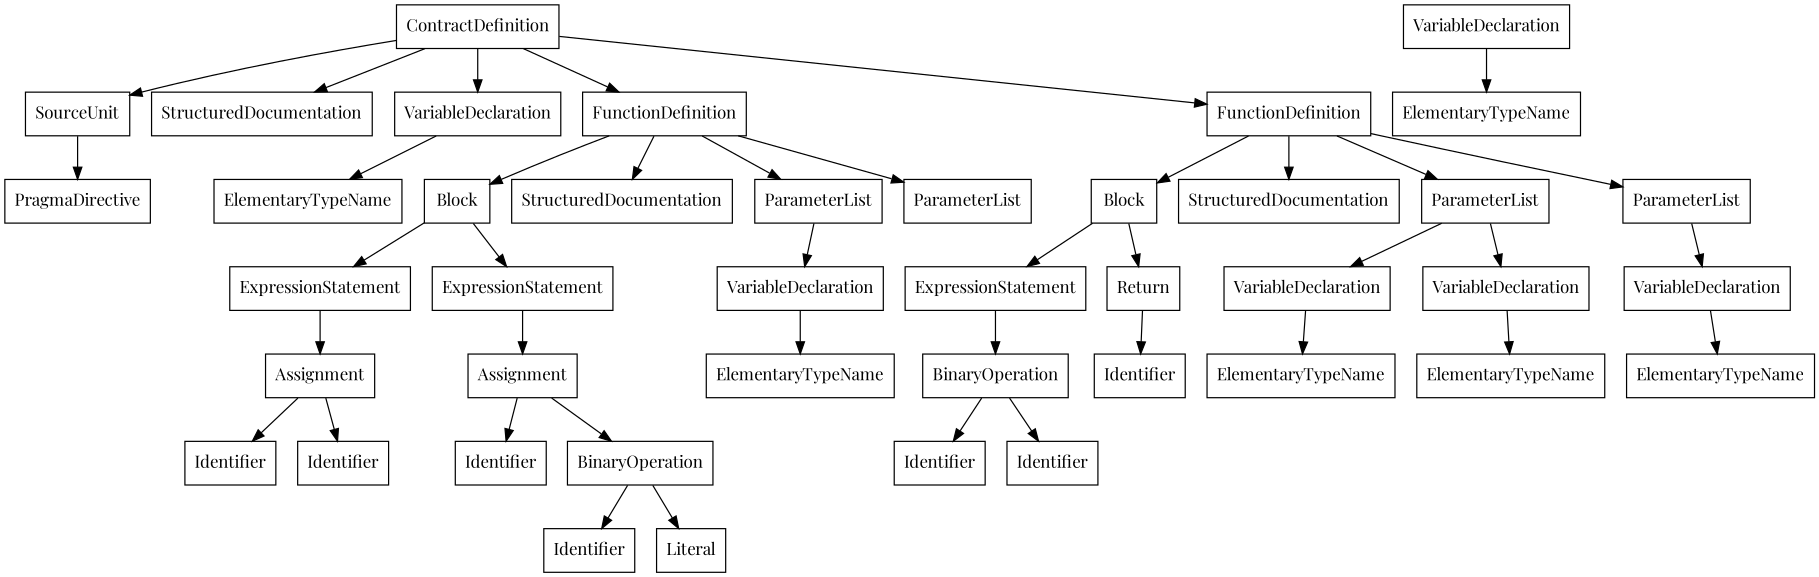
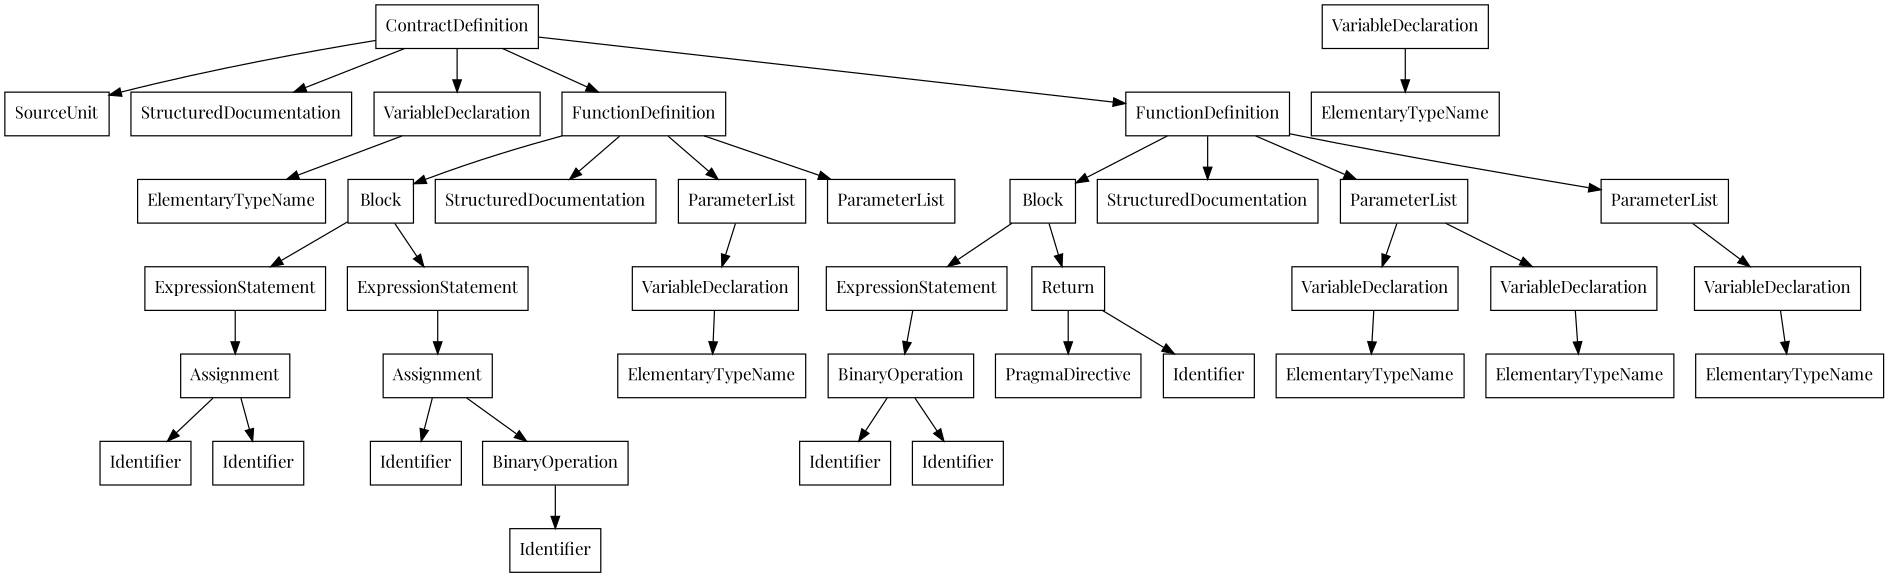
(78, 152) -> (1068, 326)
(691, 550) -> none
